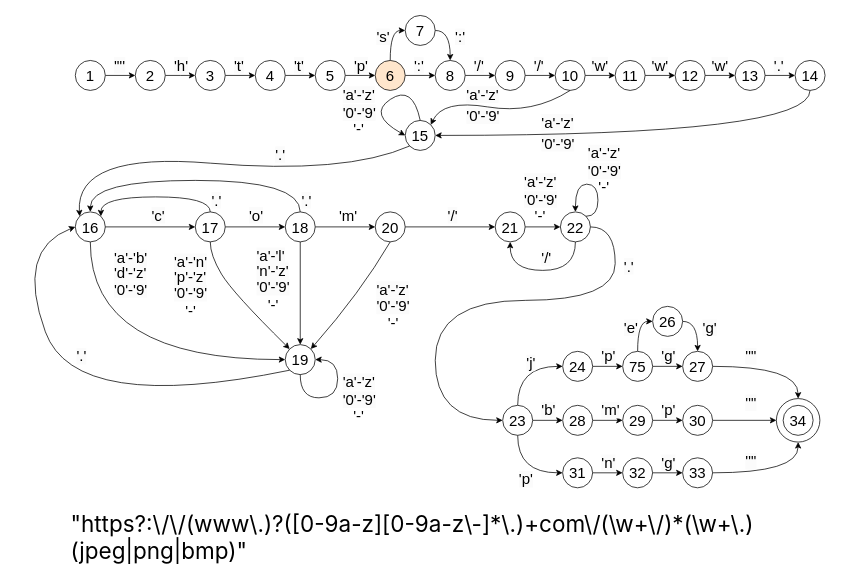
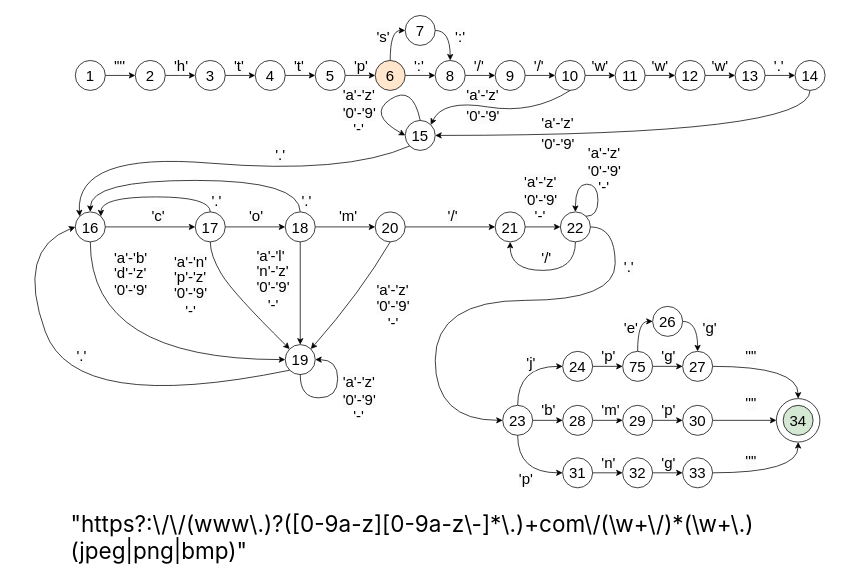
(798, 420) -> (798, 420)
